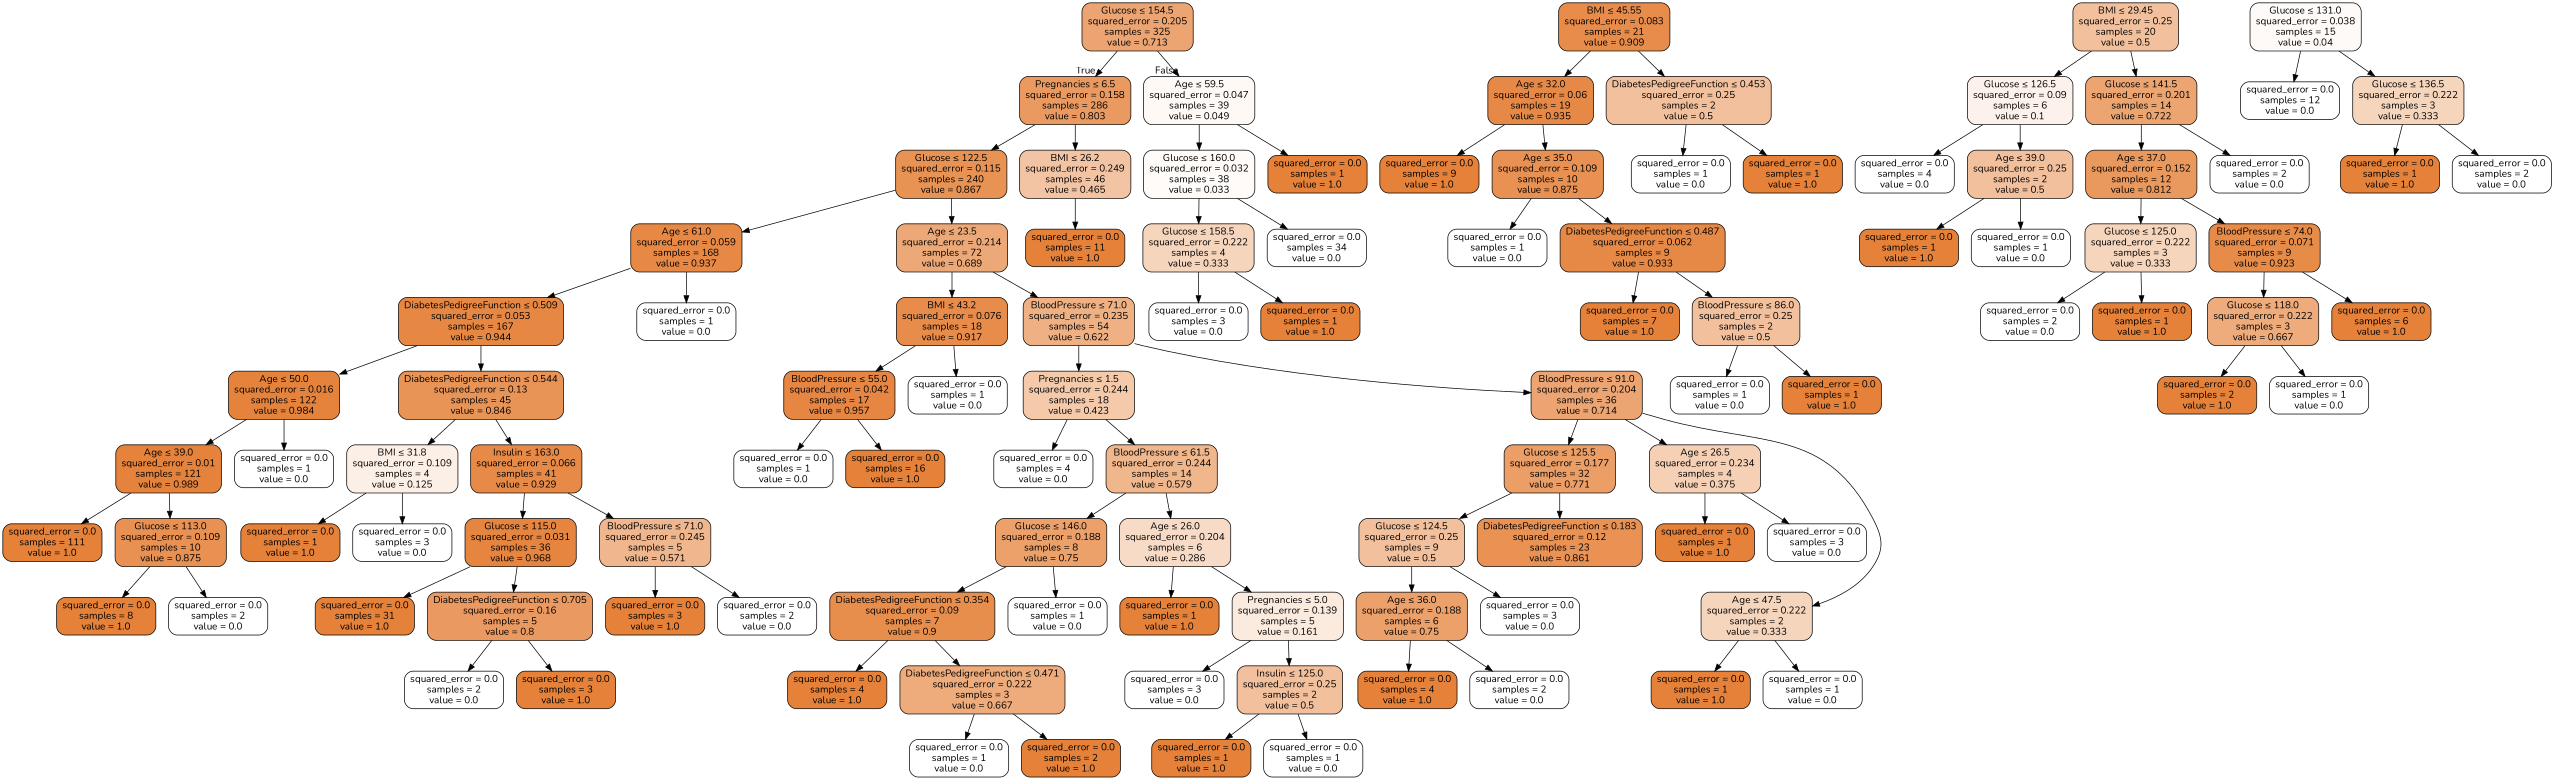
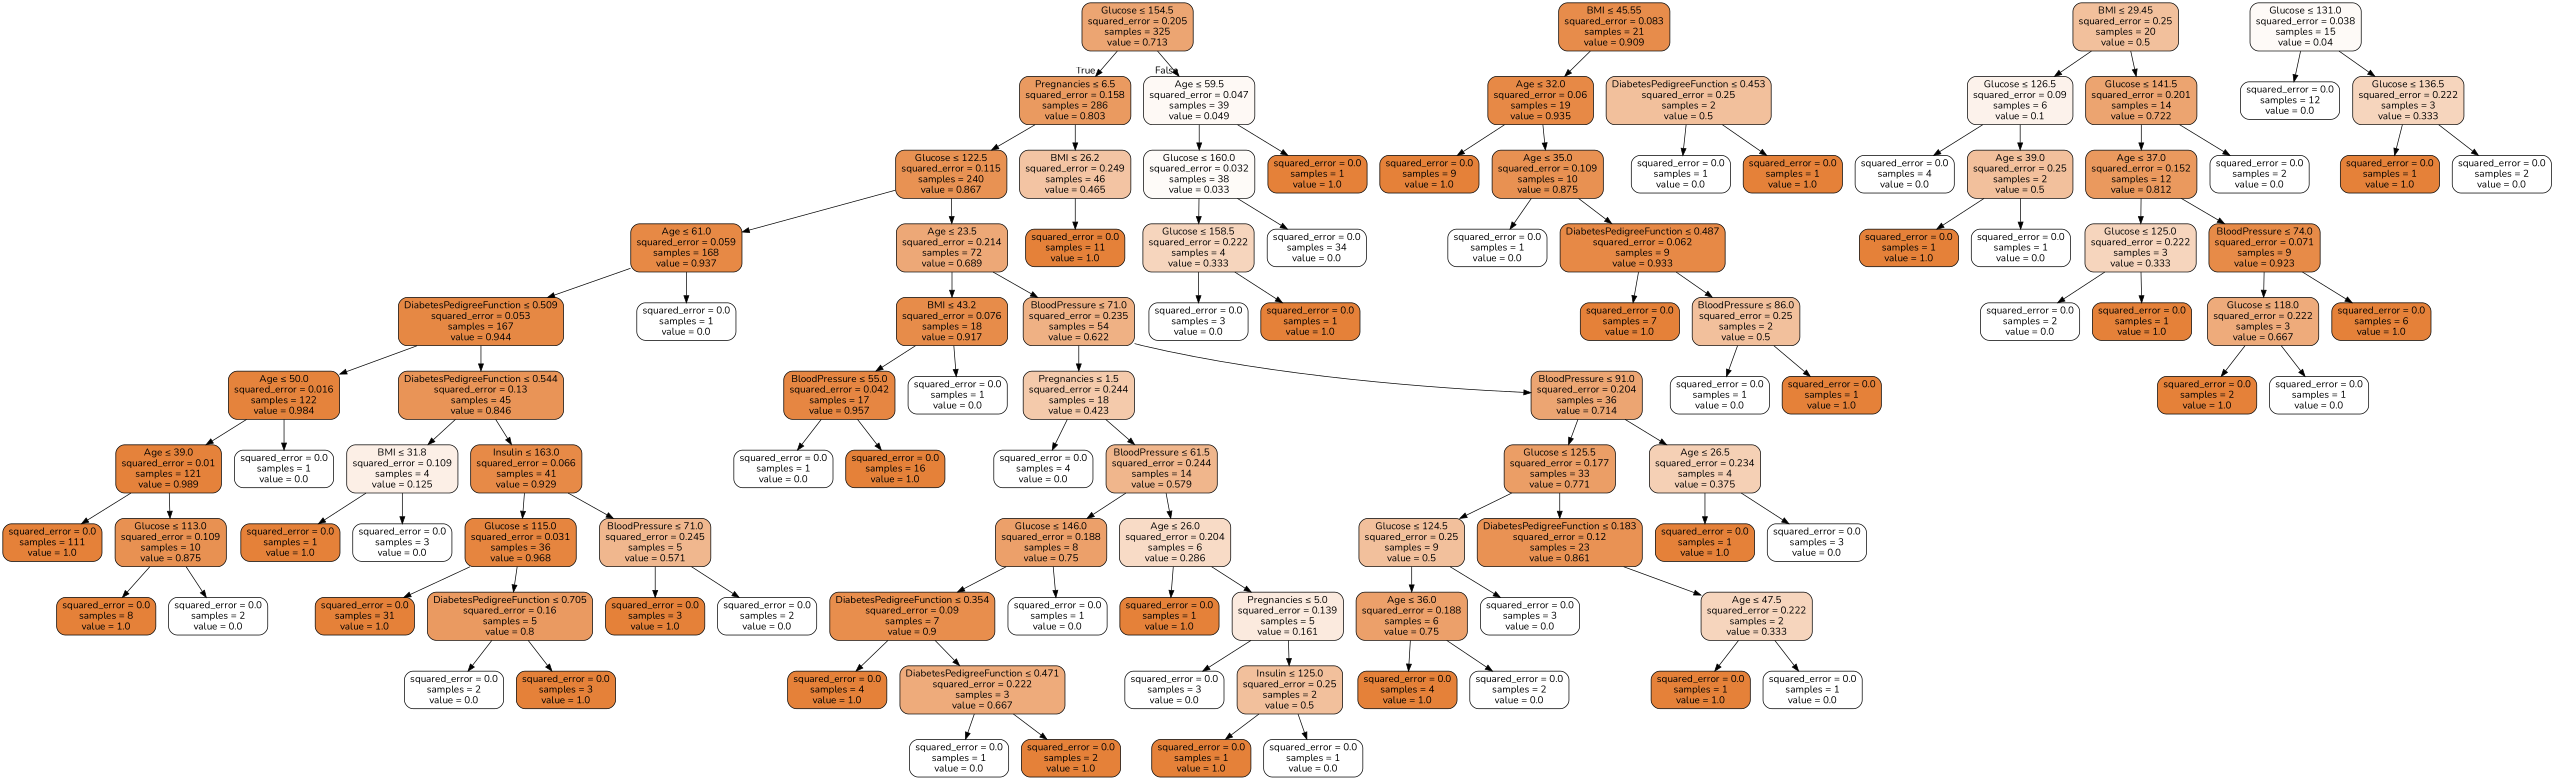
(1649, 61) -> none
(1826, 463) -> (1659, 580)
(1560, 474) -> (1560, 474)
